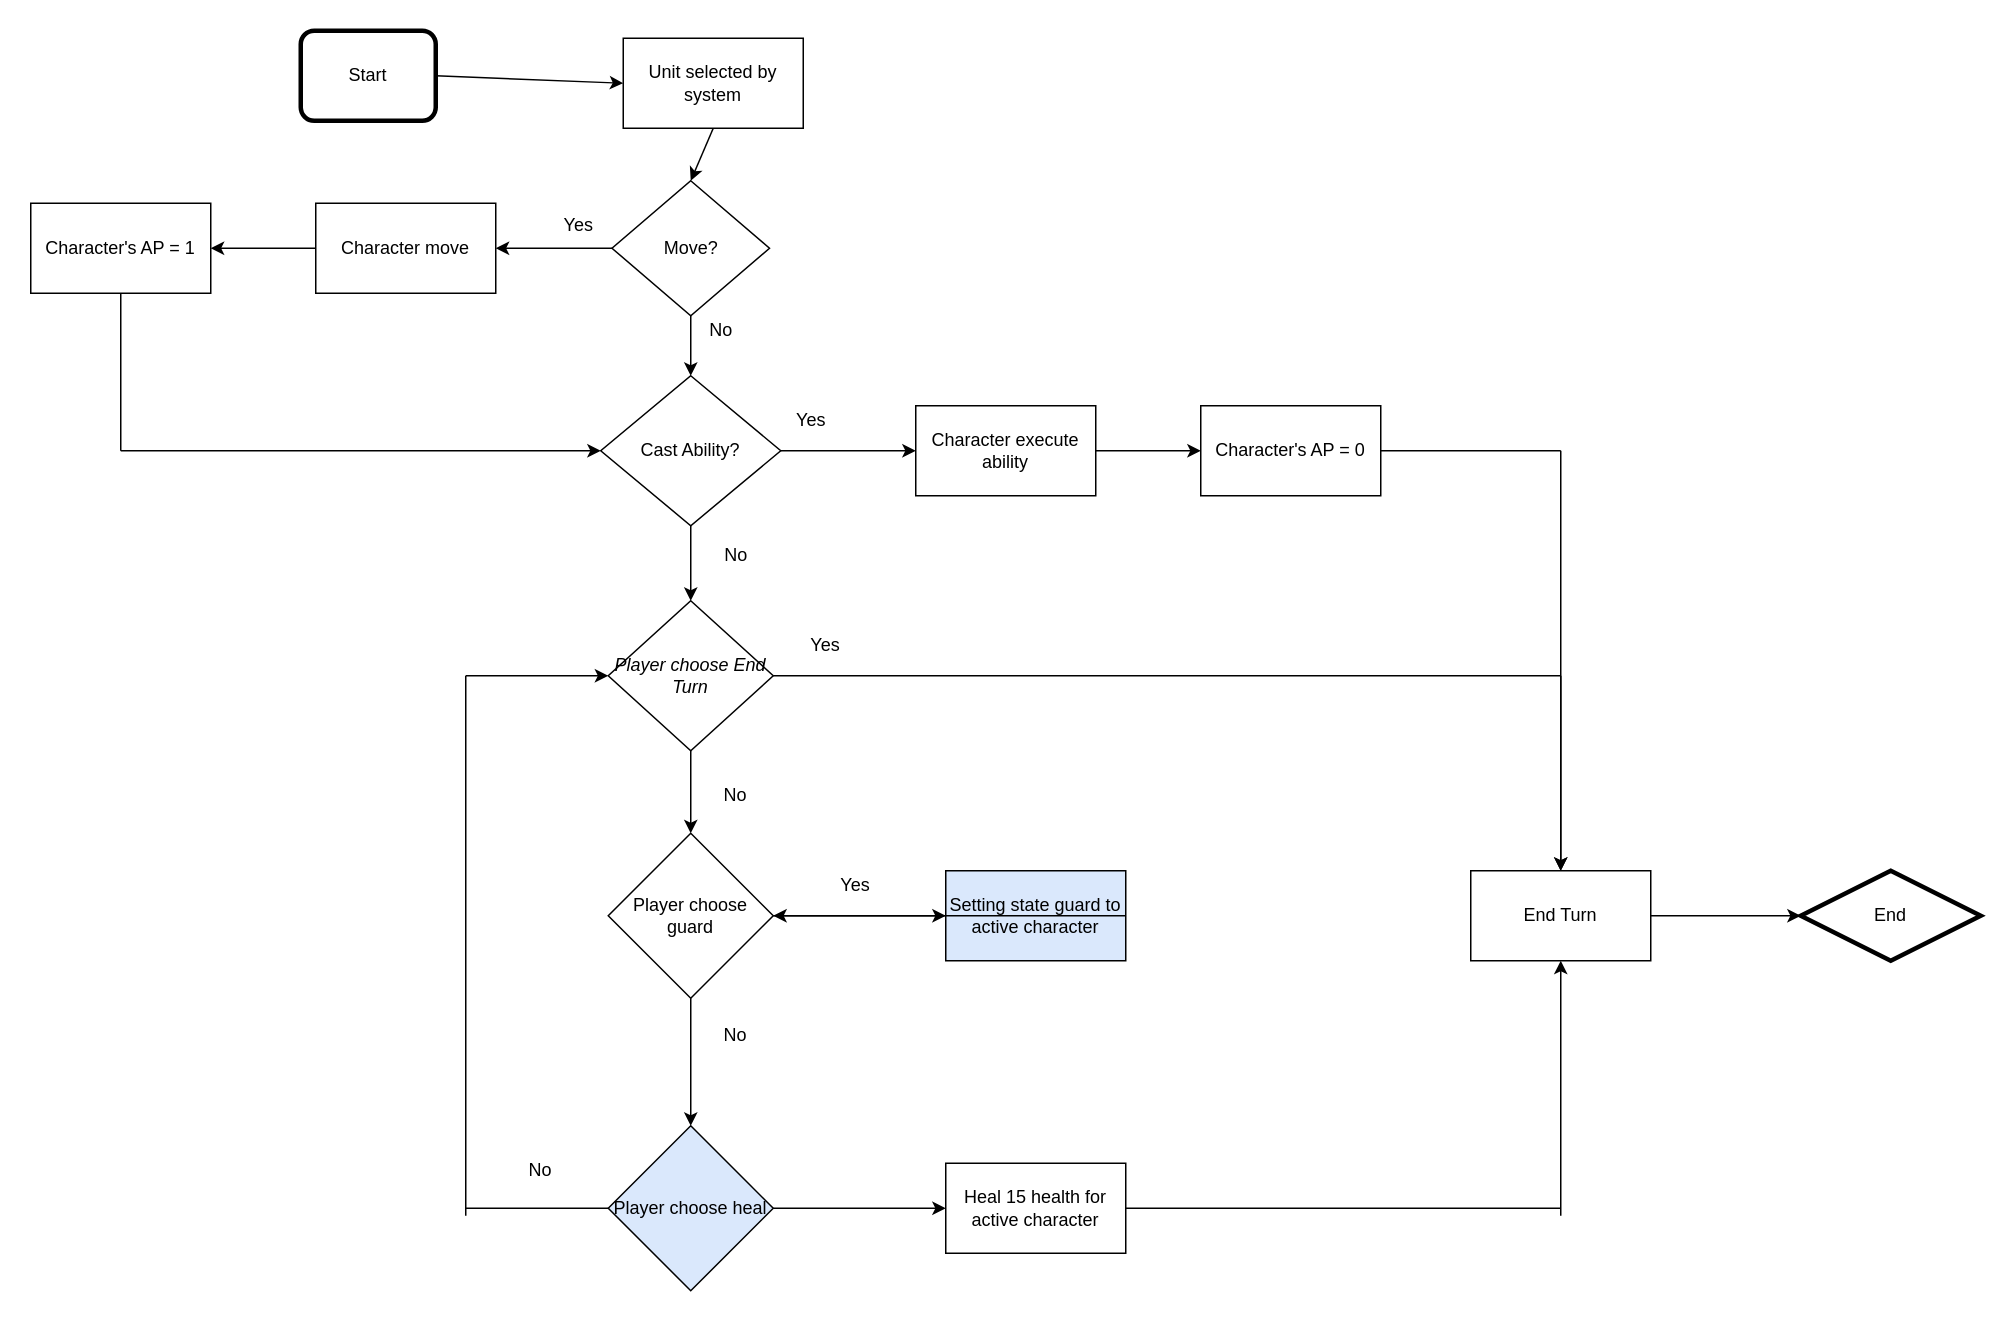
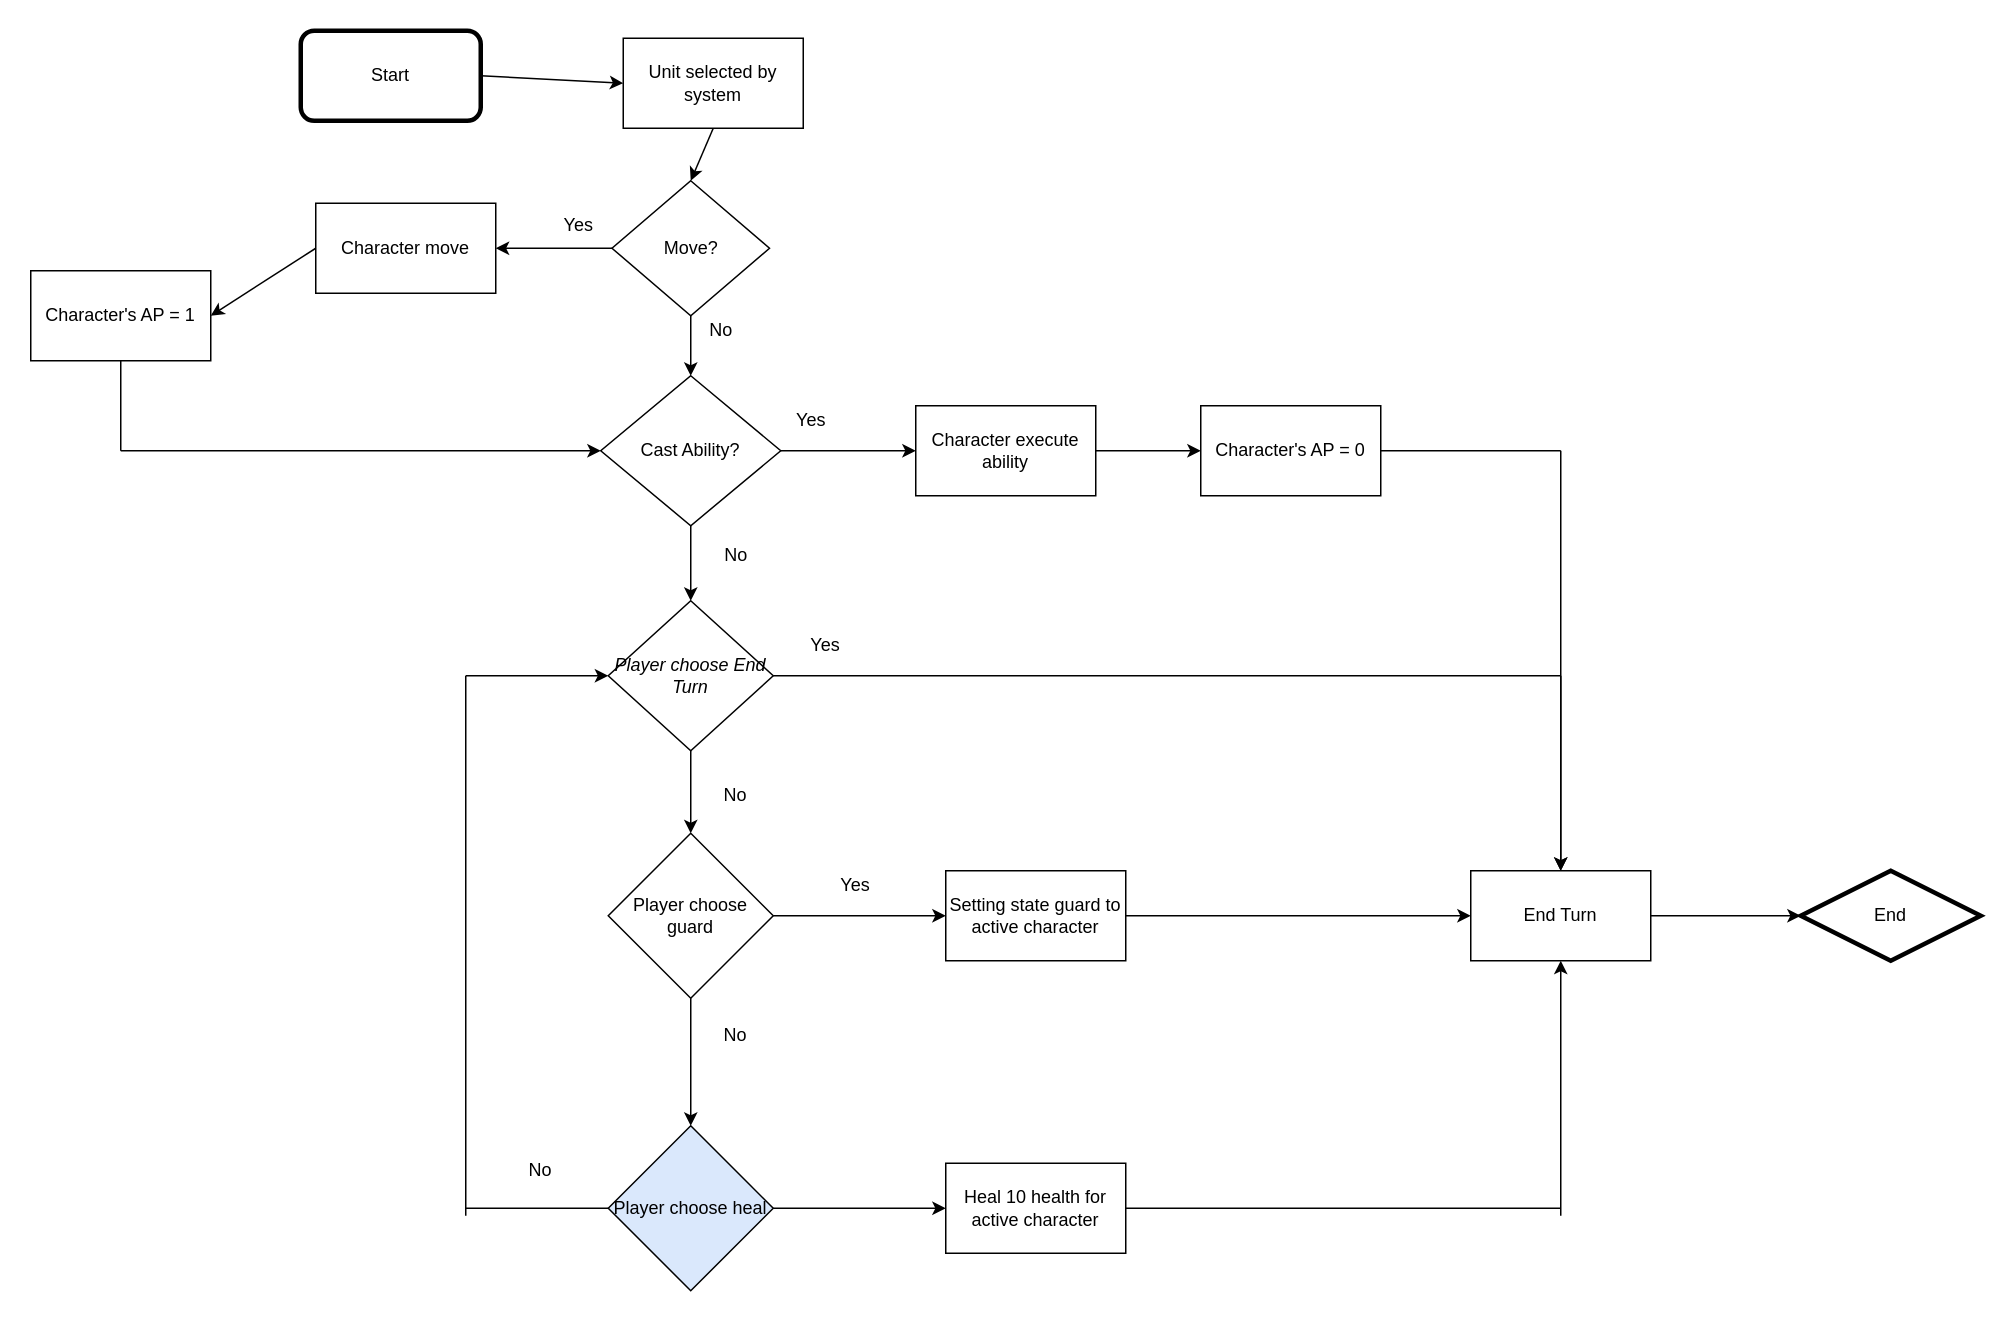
(368, 76) -> (391, 76)
(121, 248) -> (121, 316)
(1036, 916) -> (1036, 916)
(1036, 916) -> (1293, 916)
(1036, 1208) -> (1036, 1208)
